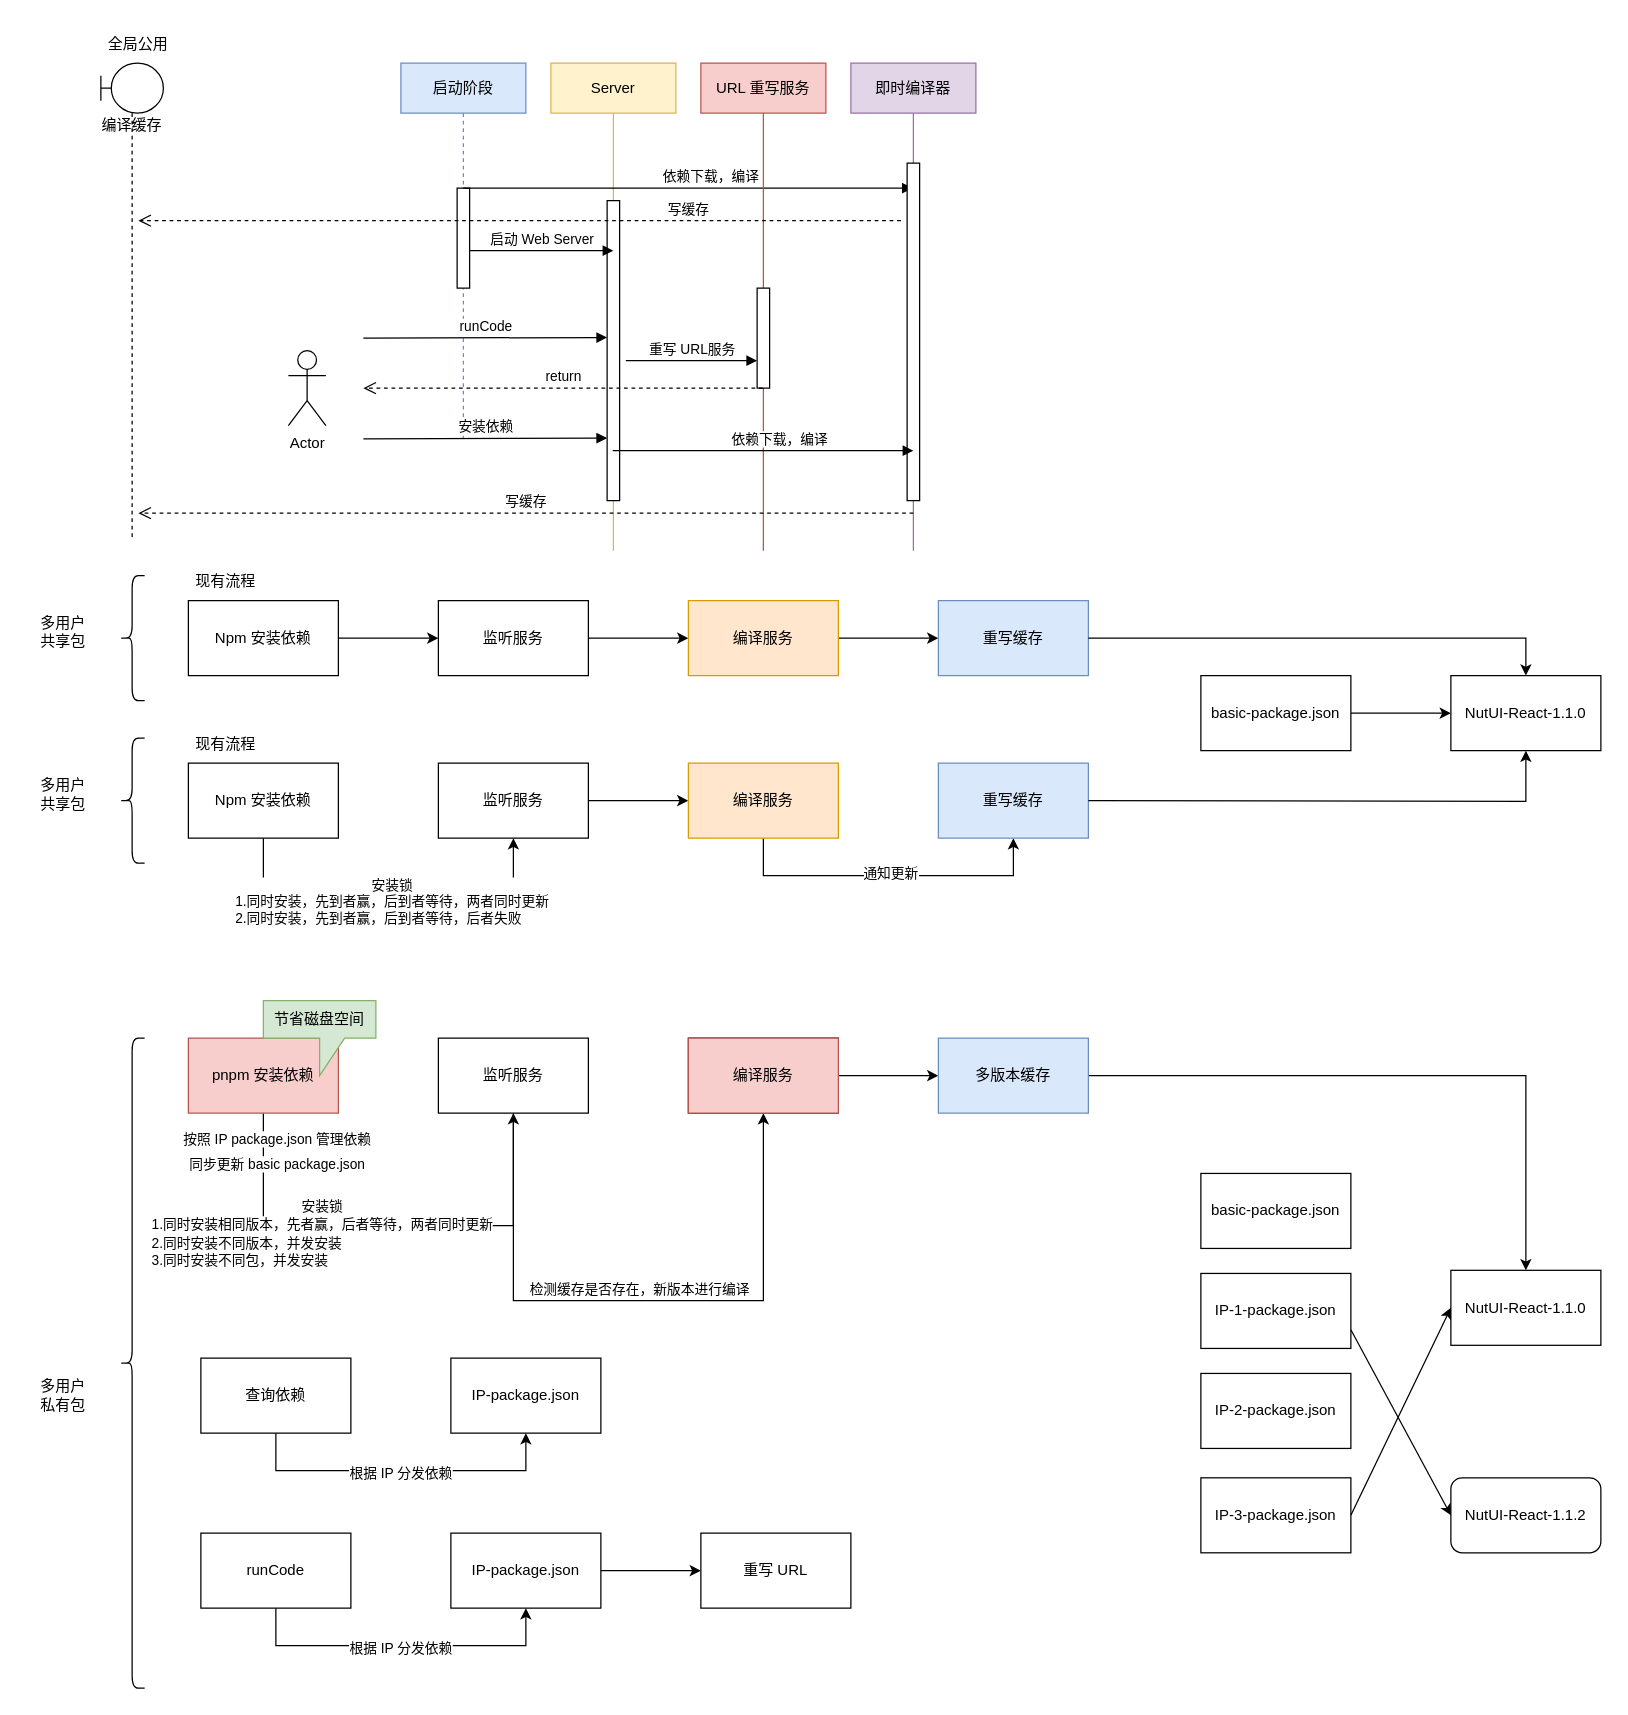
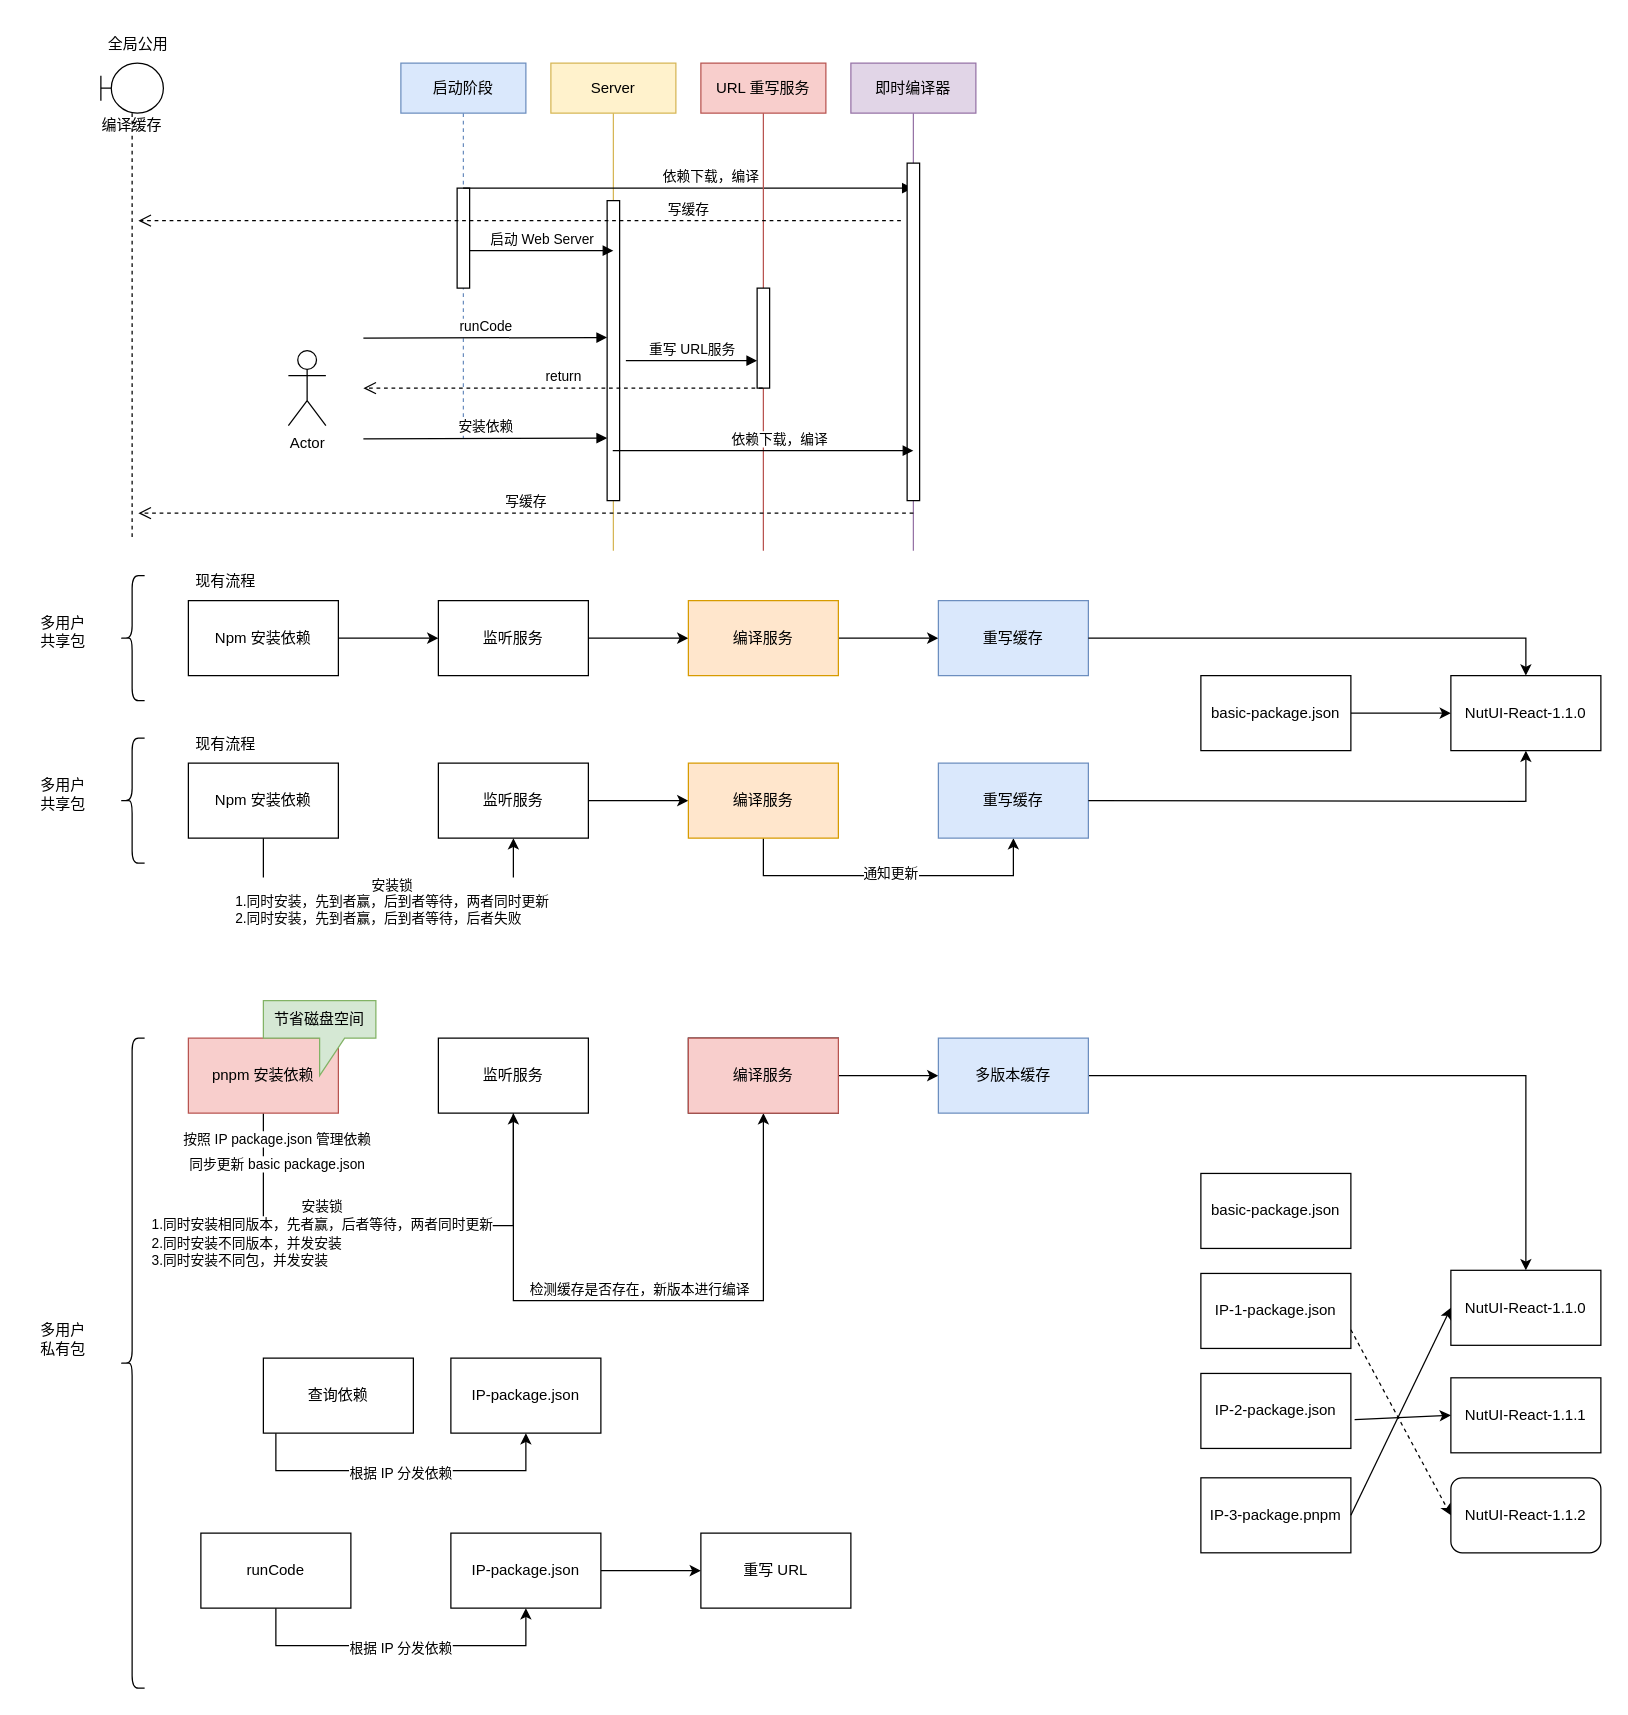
(63, 1396) -> (63, 1339)
(276, 1396) -> (338, 1396)
none -> (1526, 1415)
none -> (1401, 1418)
(1399, 1419) -> (1399, 1419)
(1276, 1516) -> (1276, 1516)
